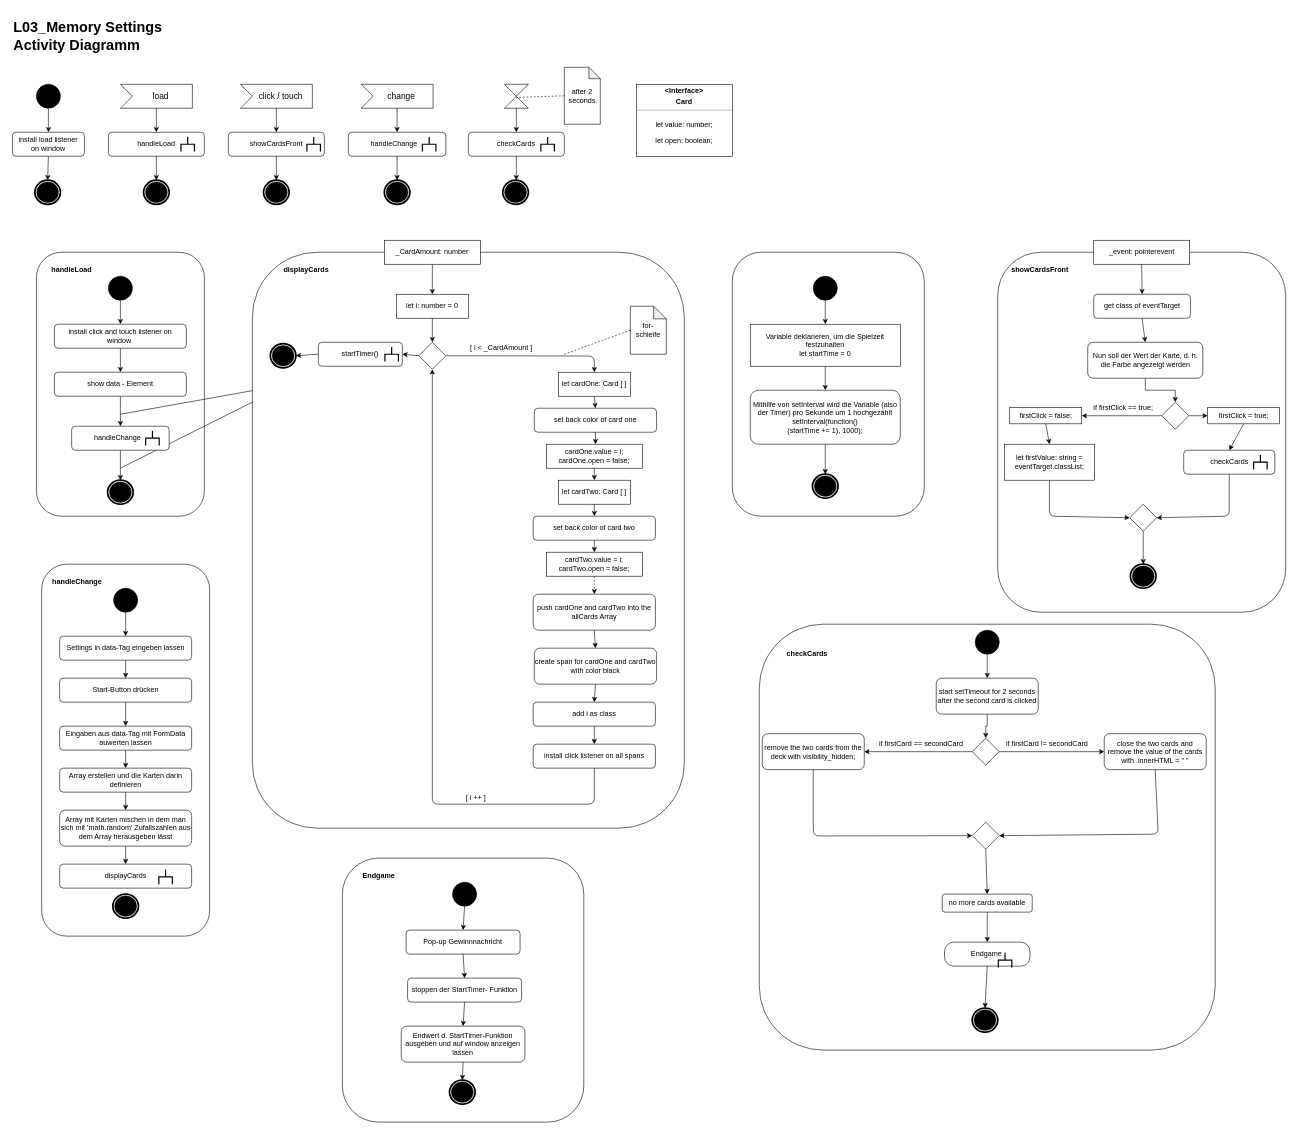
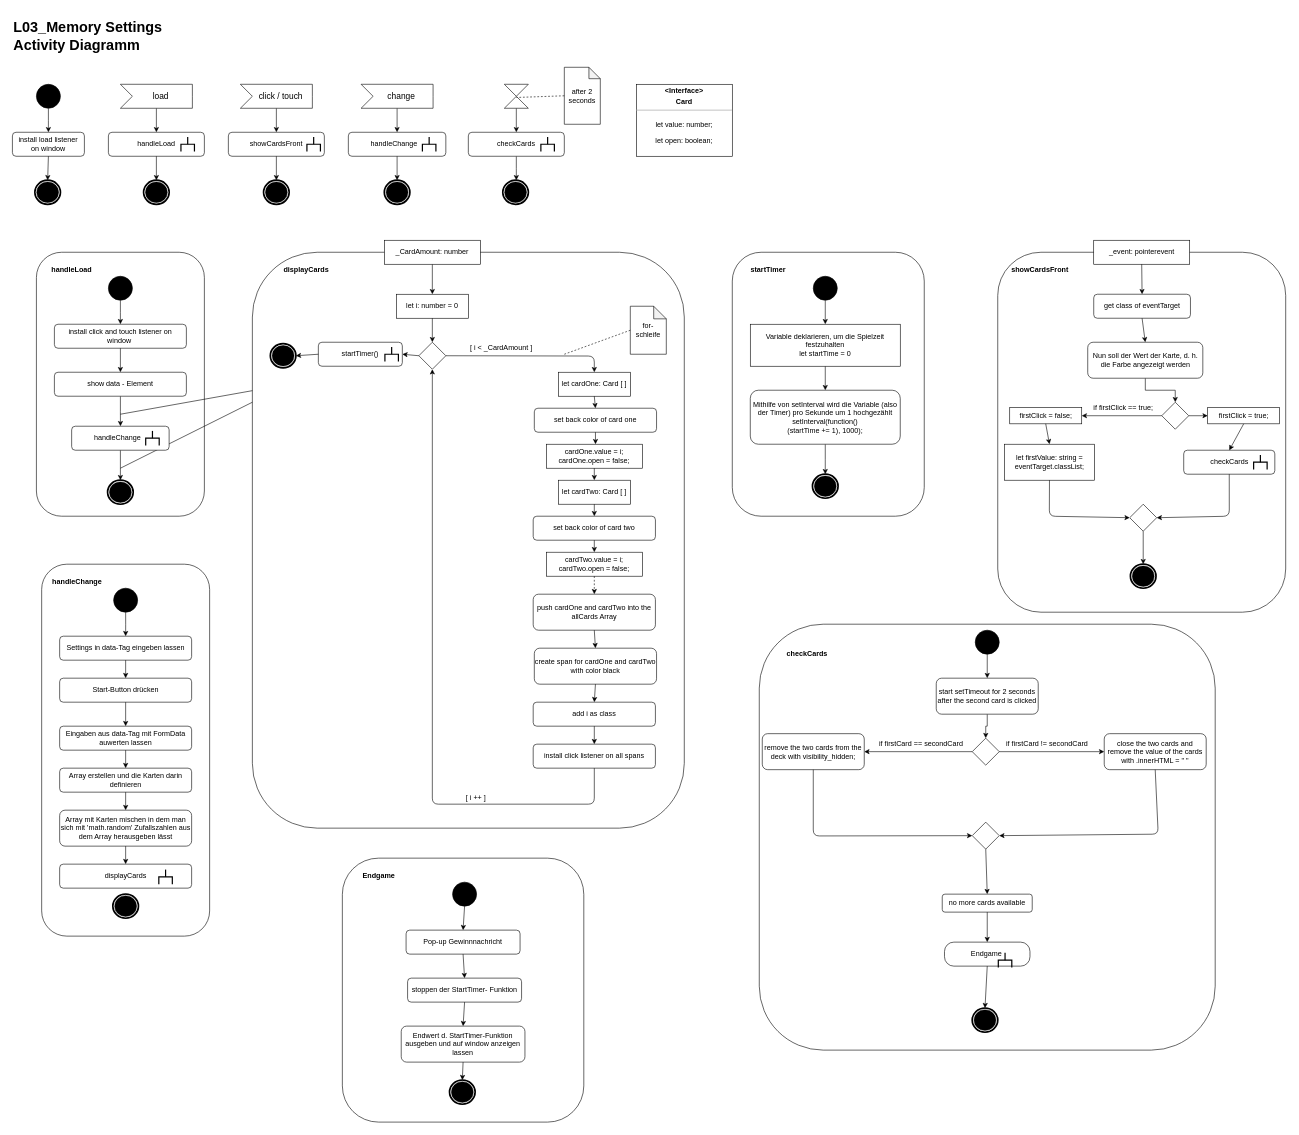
none -> (768, 270)
